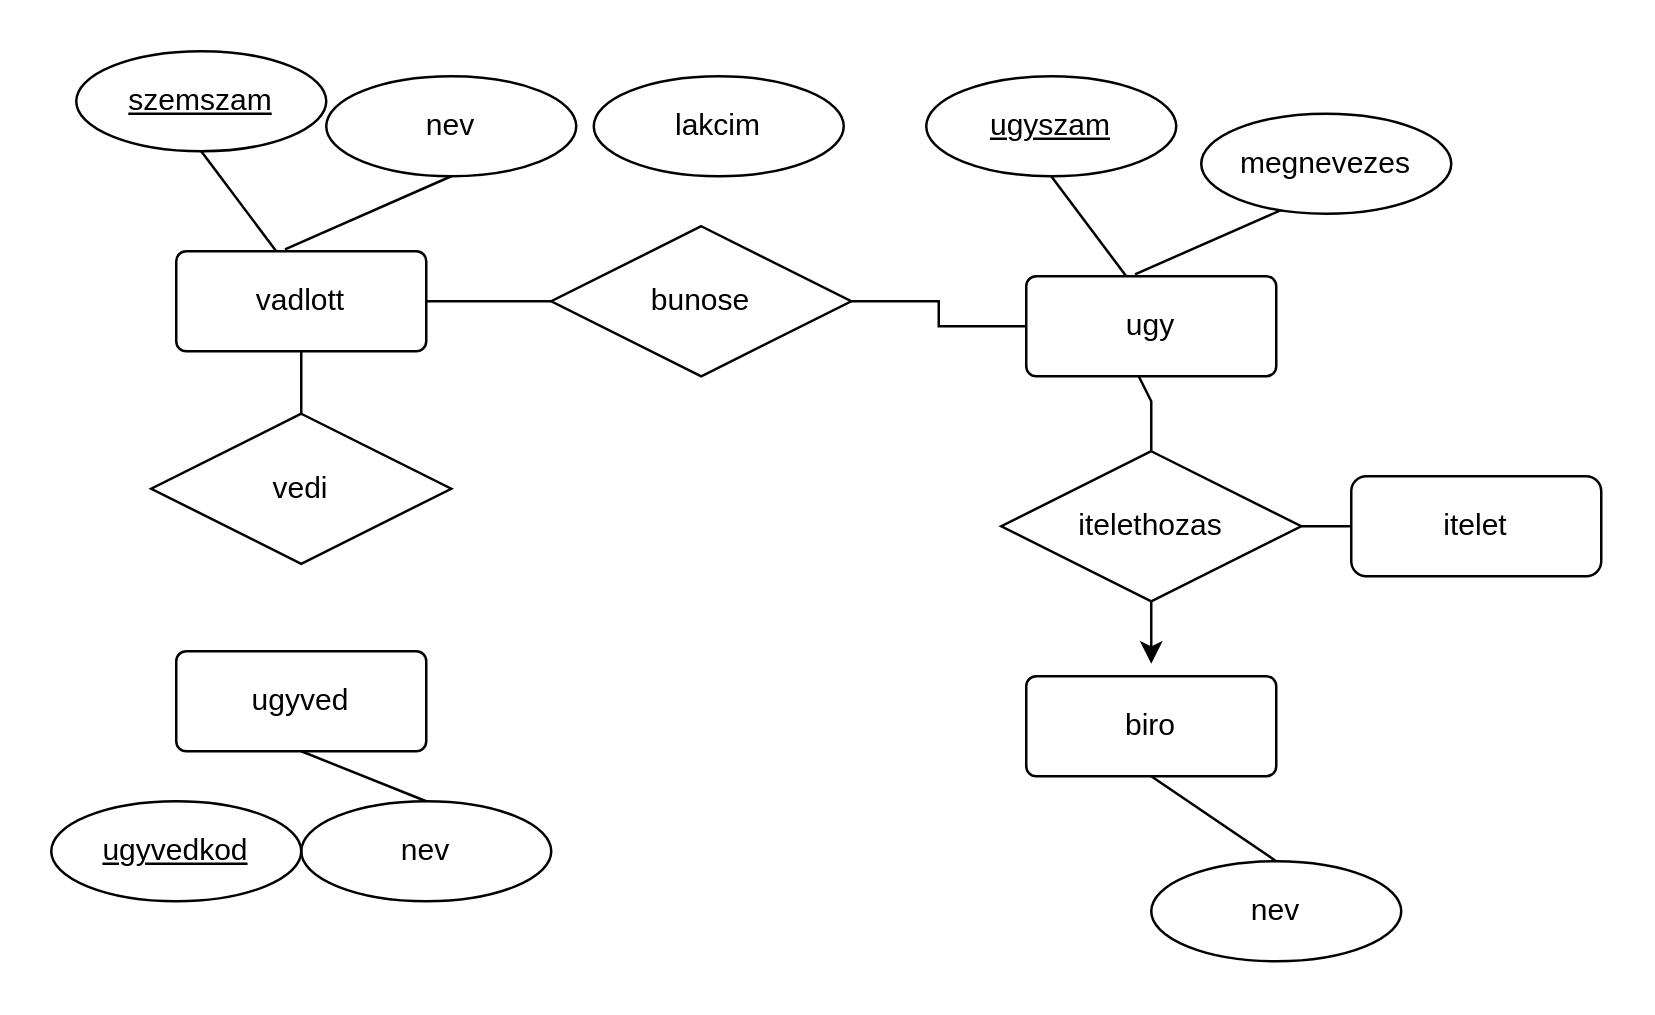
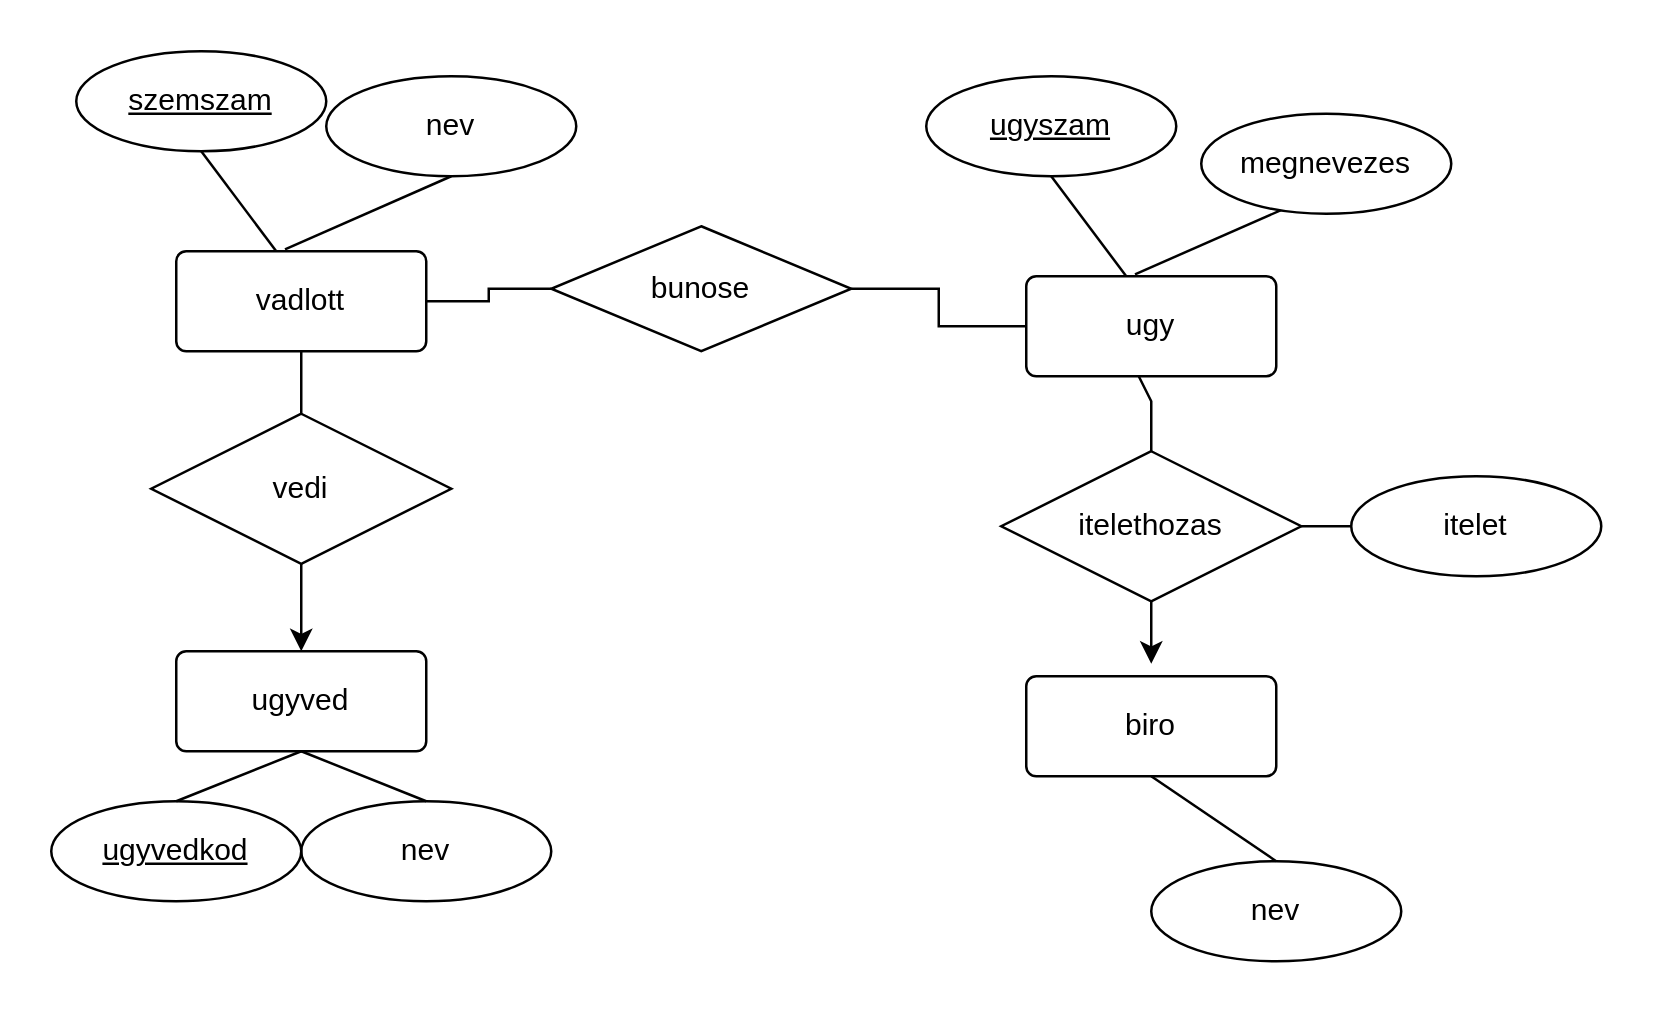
(719, 126) -> none
(701, 301) -> (701, 289)
(1476, 526) -> (1476, 526)
none -> (301, 600)
none -> (238, 777)
